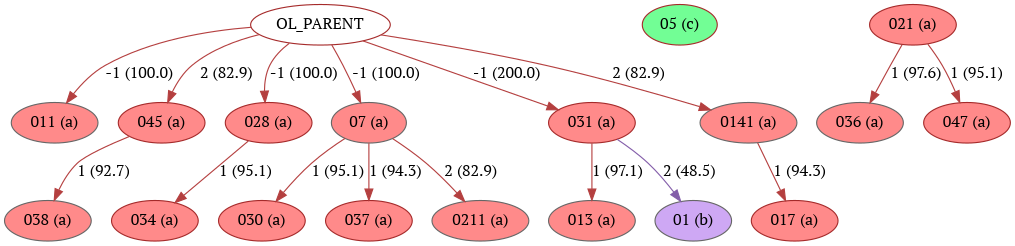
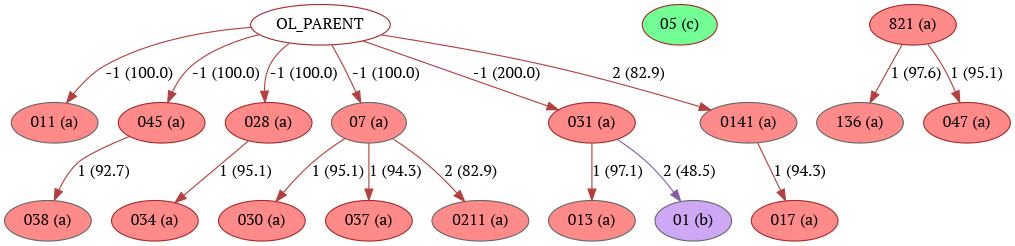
(913, 25) -> (913, 25)
(226, 74) -> (226, 74)
(860, 123) -> (860, 123)
